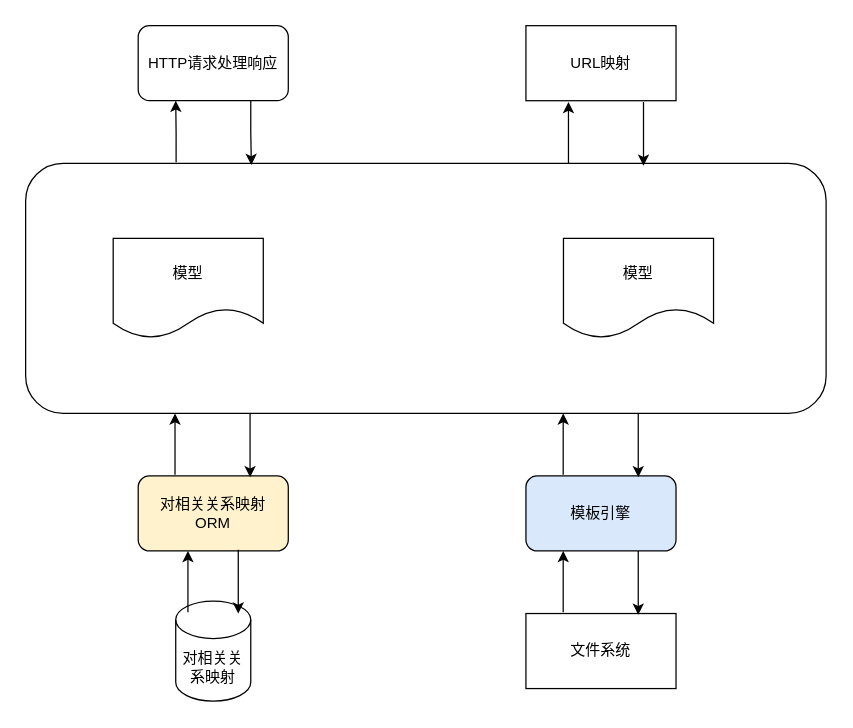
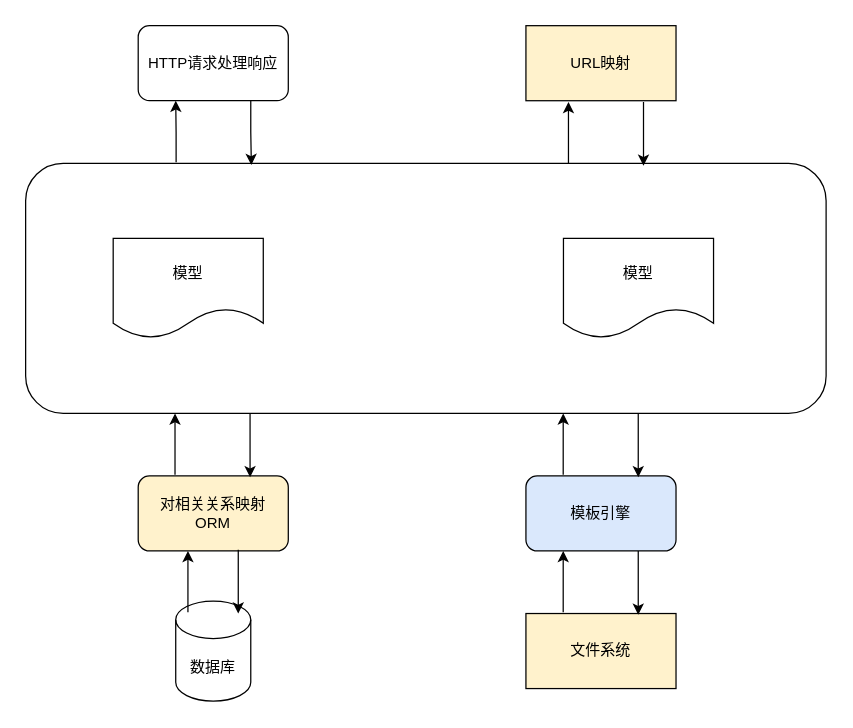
(601, 63) -> (601, 63)
(601, 651) -> (601, 651)
(213, 667) -> (213, 667)
